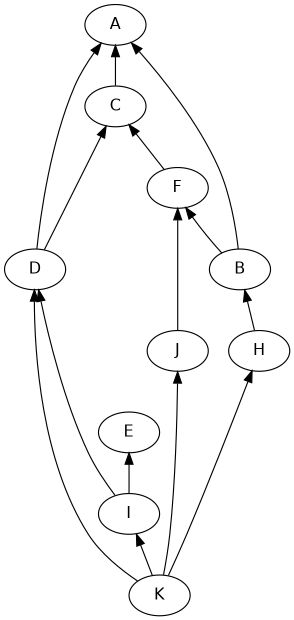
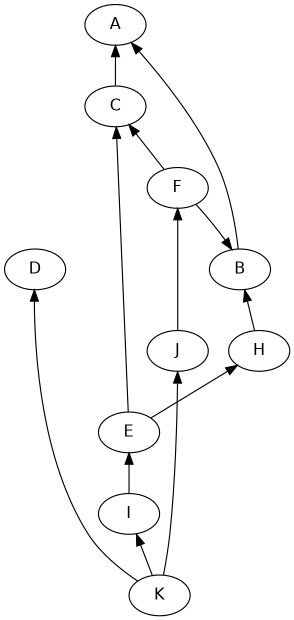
(55, 147) -> none
(73, 193) -> (123, 275)
(207, 235) -> (211, 222)
(68, 402) -> none
(210, 479) -> (189, 395)
